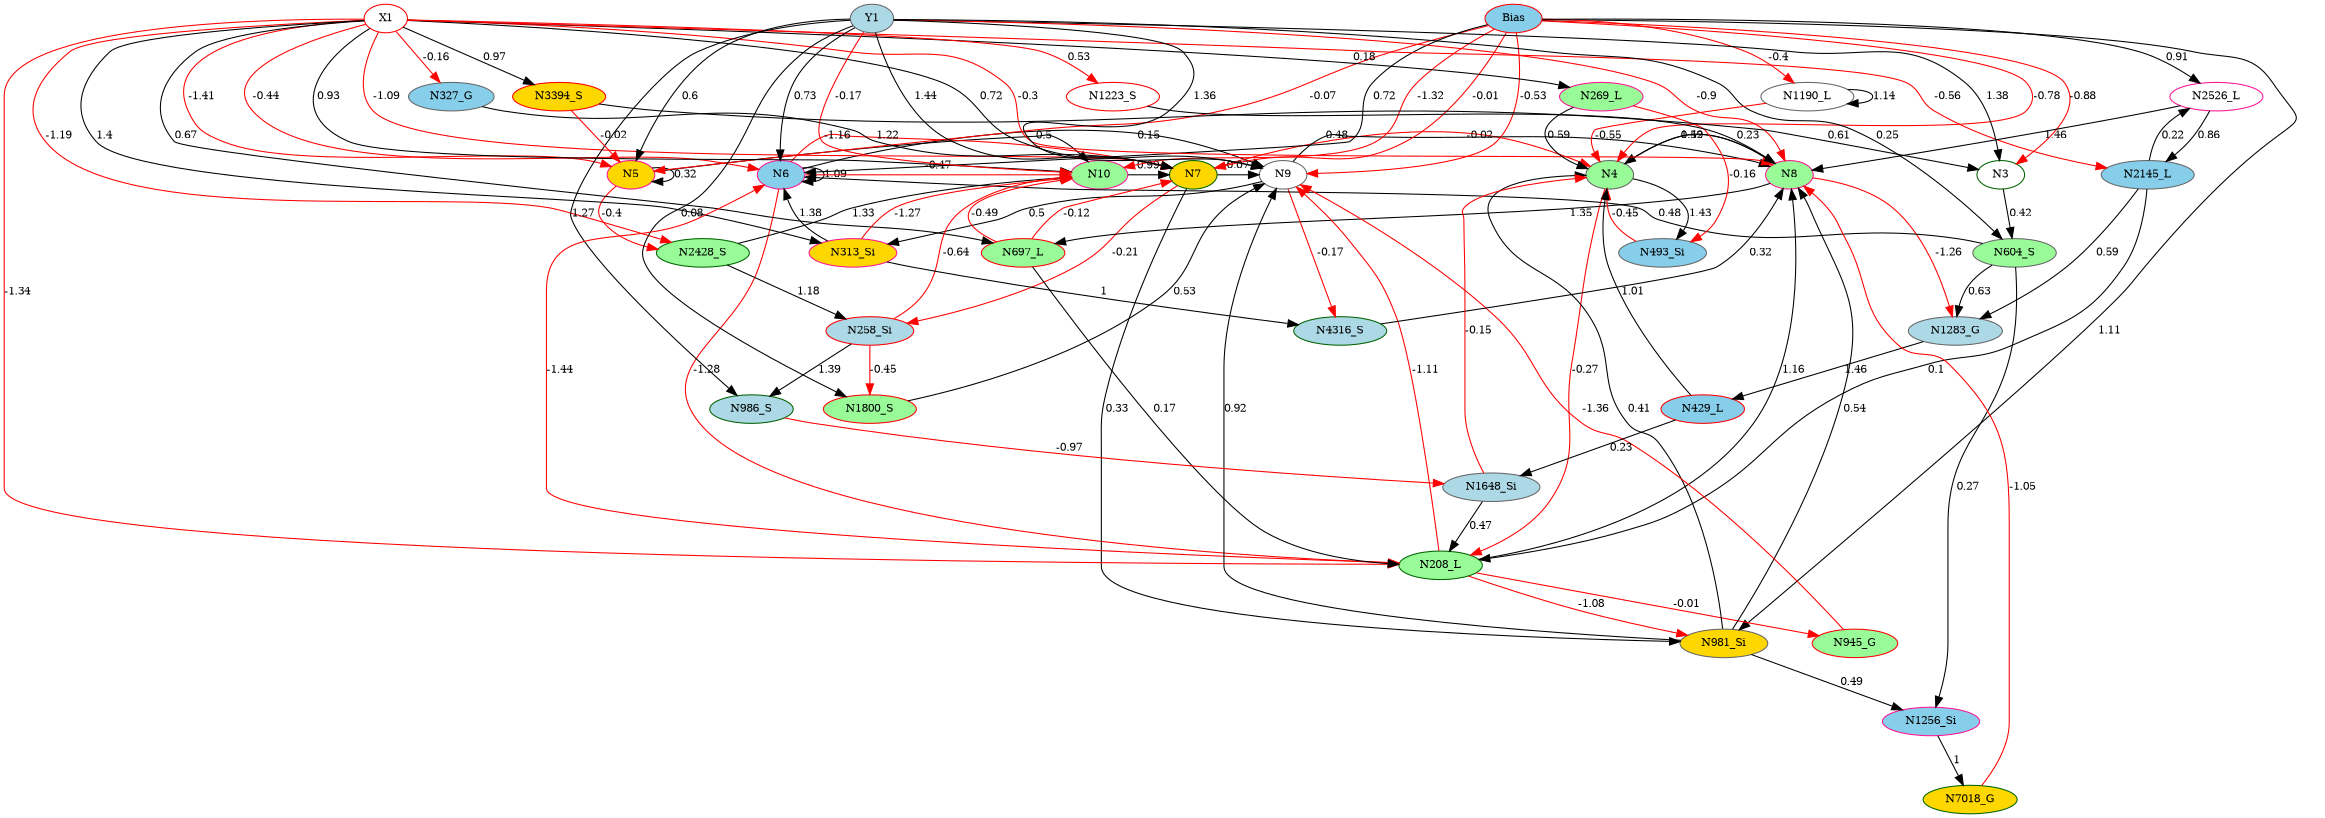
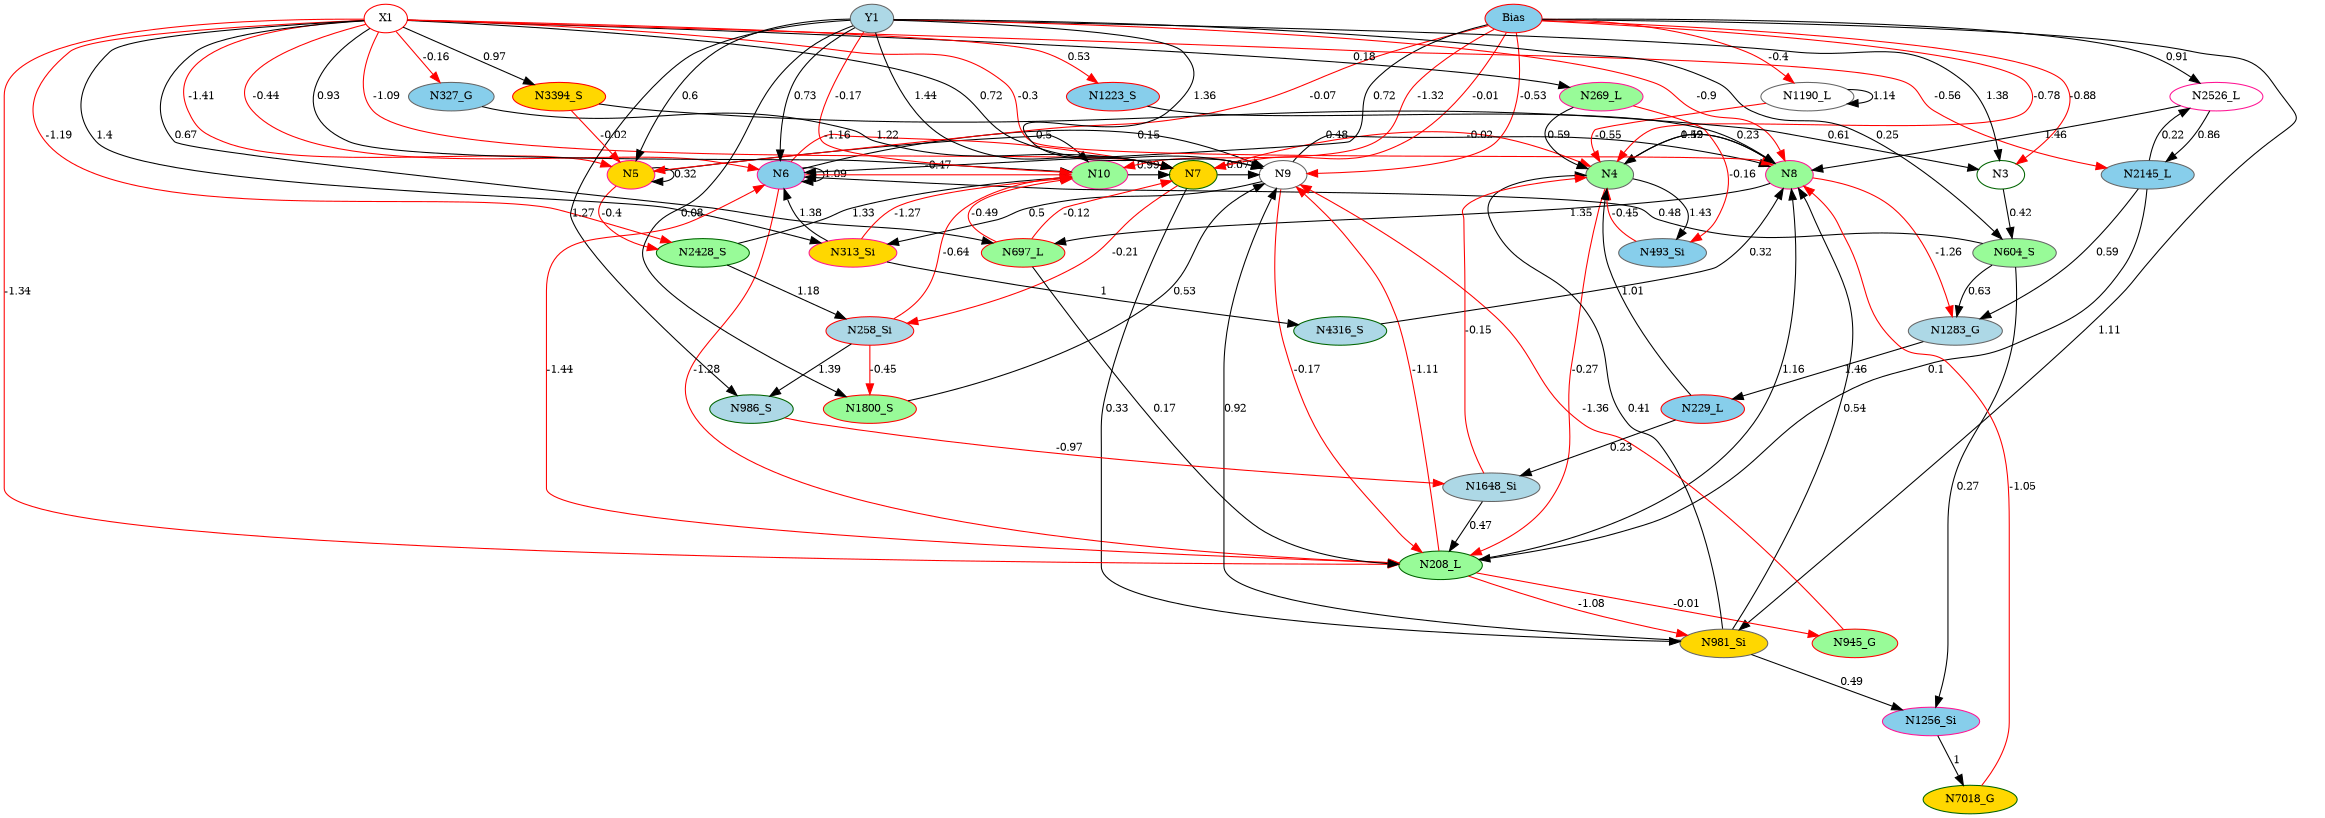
(1113, 97) -> (1113, 97)
(1310, 248) -> (1297, 386)
(1703, 409) -> (1703, 409)
